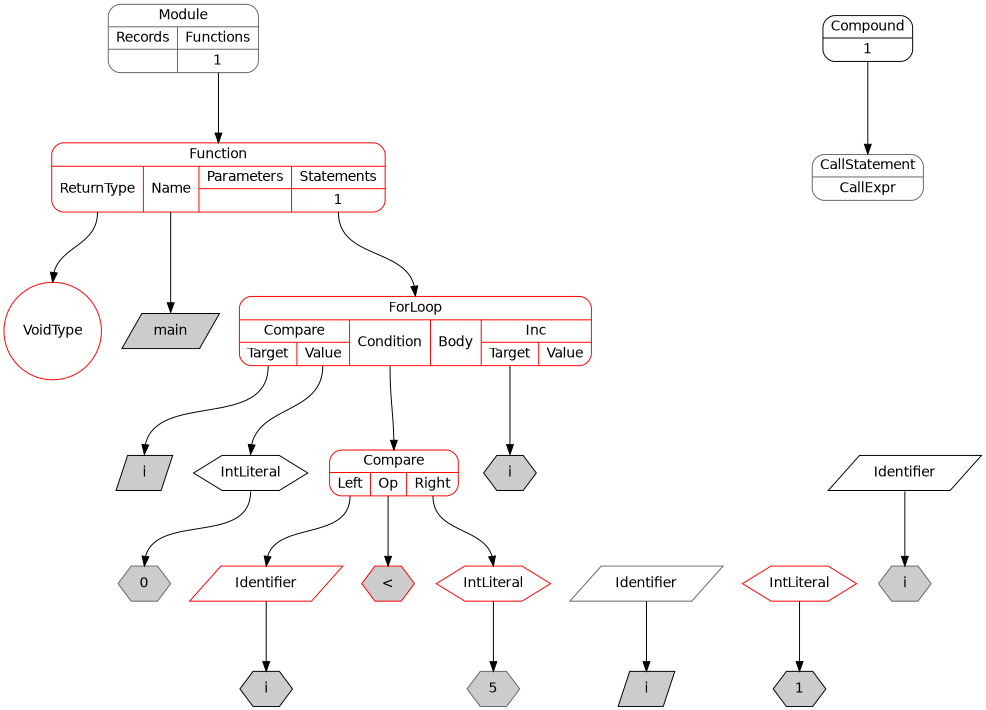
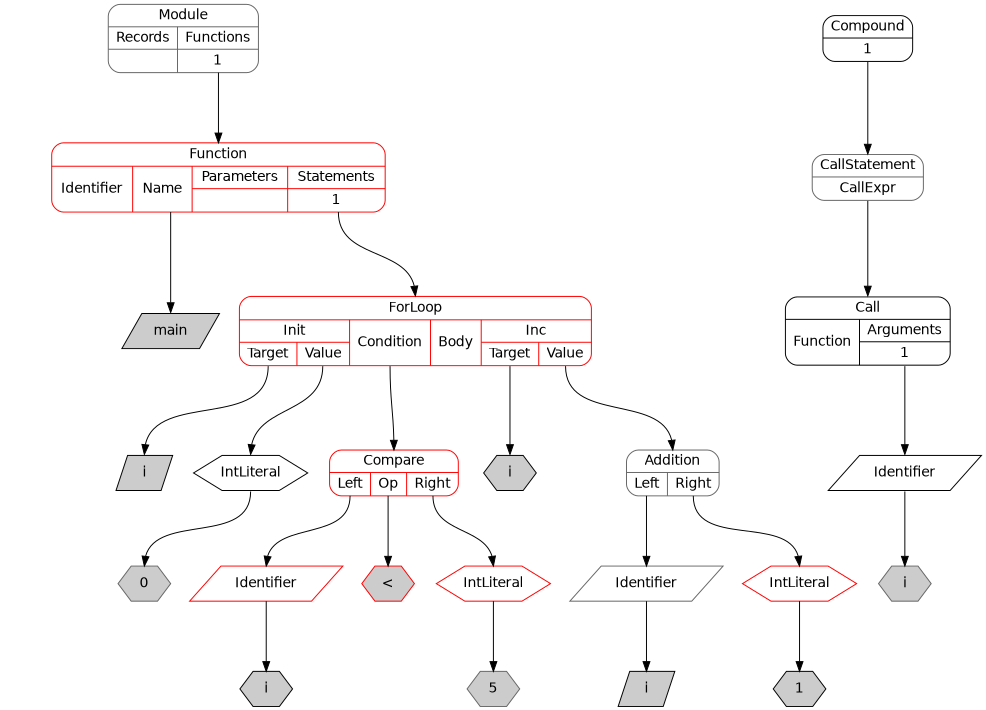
(98, 189) -> (92, 189)
(53, 331) -> none
(294, 331) -> (294, 331)
none -> (868, 331)
none -> (673, 473)
